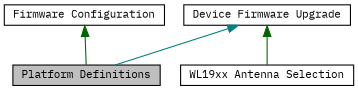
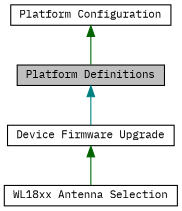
(84, 15) -> (91, 15)
(172, 47) -> (91, 111)
(267, 75) -> (91, 196)
